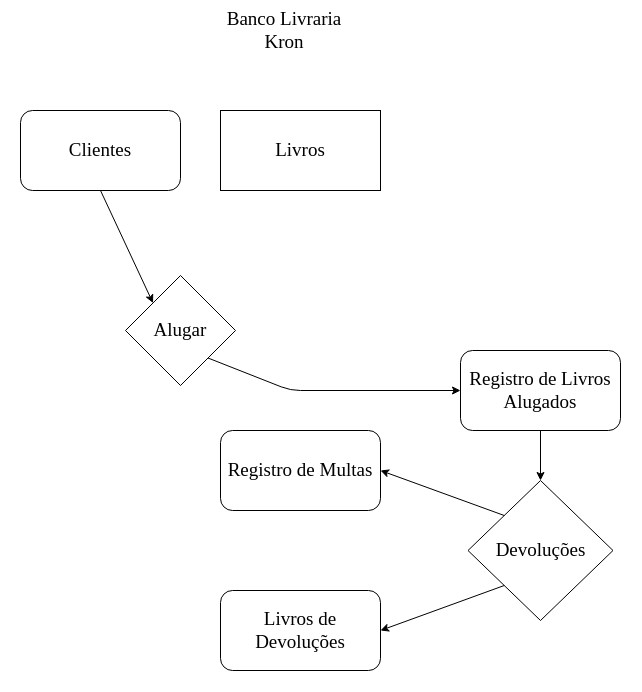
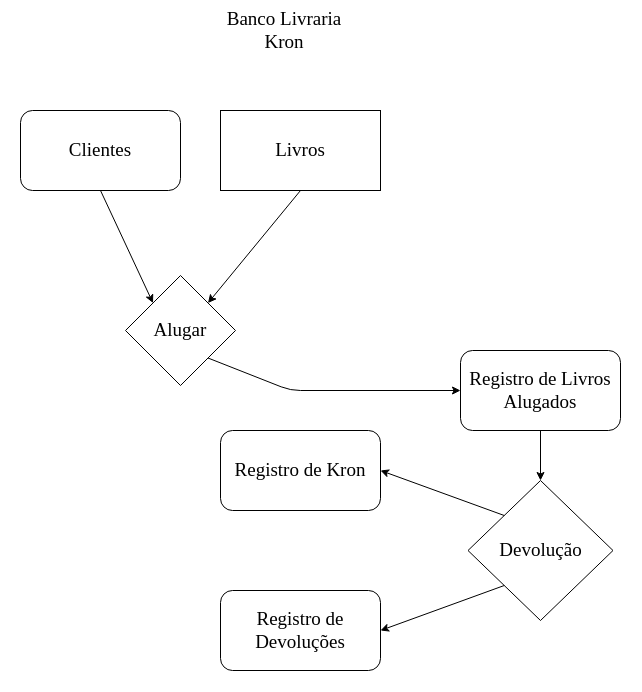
none -> (257, 244)
(301, 471) -> (301, 471)
(541, 551) -> (541, 551)
(301, 631) -> (301, 631)
